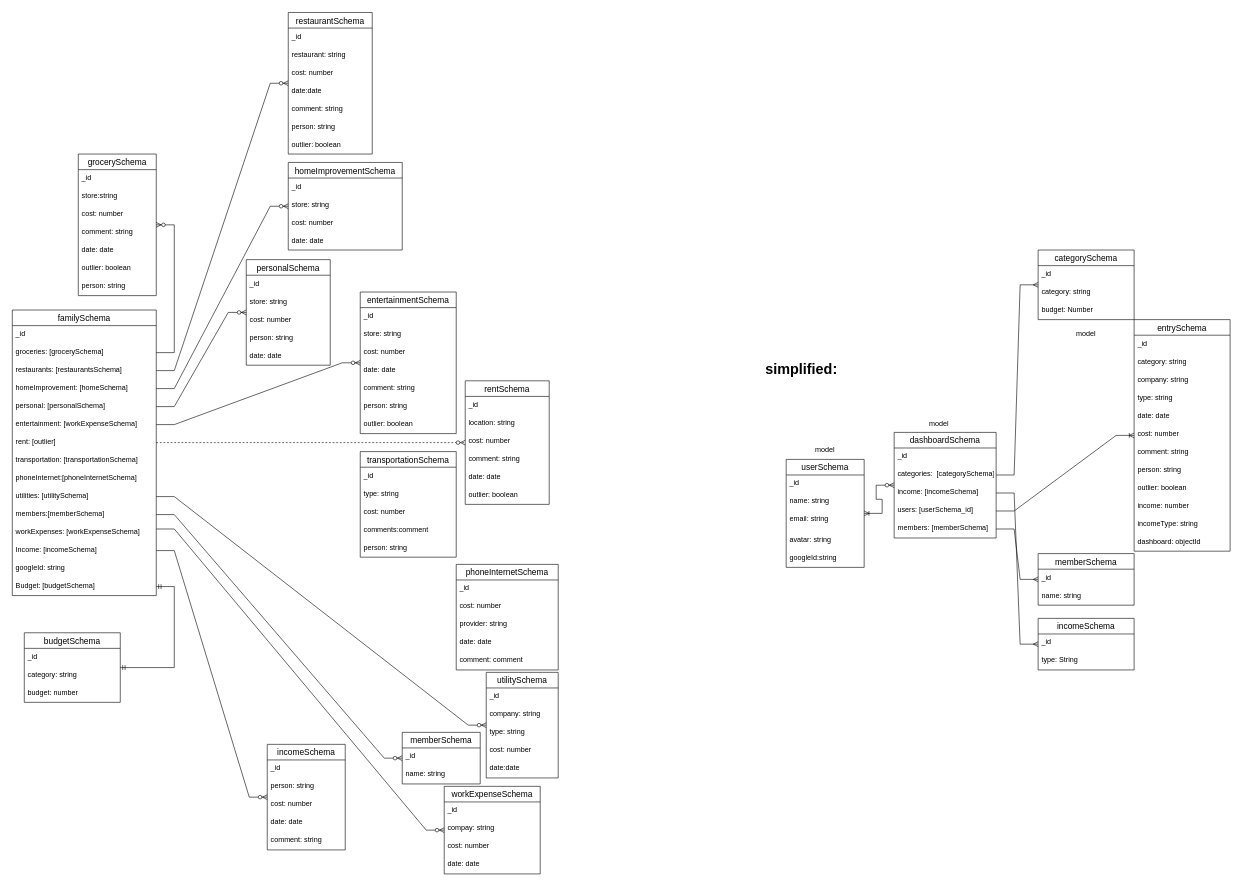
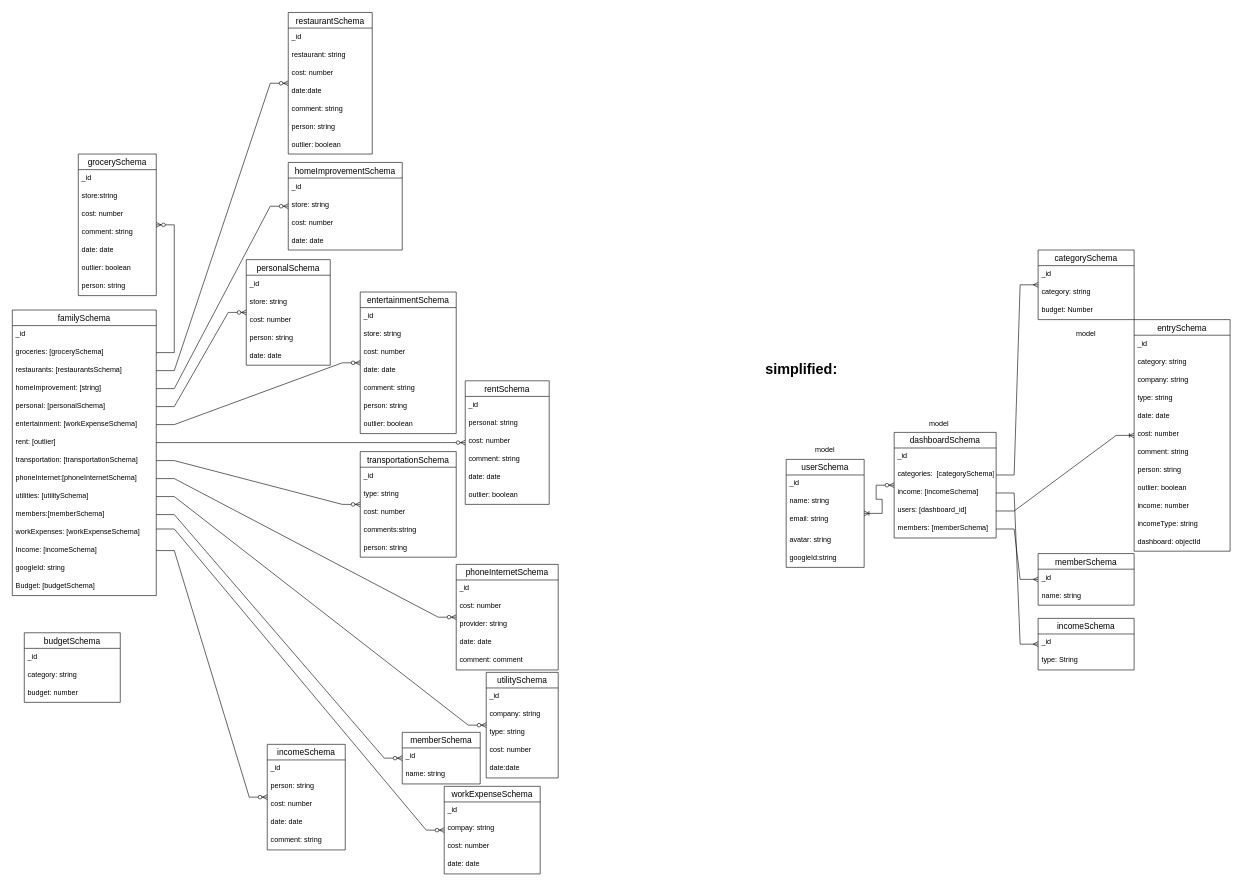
(72, 388) -> (63, 388)
(496, 422) -> (497, 422)
(310, 443) -> (310, 443)
none -> (258, 482)
(939, 510) -> (937, 510)
(395, 529) -> (392, 529)
none -> (306, 548)
(174, 645) -> none
